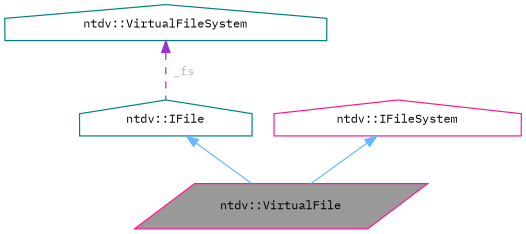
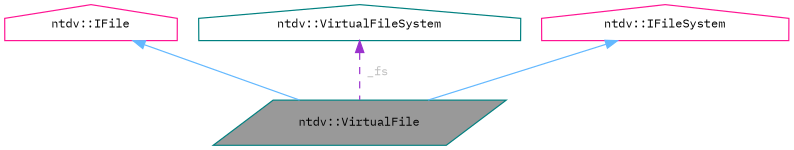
(166, 76) -> (360, 76)
(166, 120) -> (91, 24)
(281, 206) -> (360, 123)
